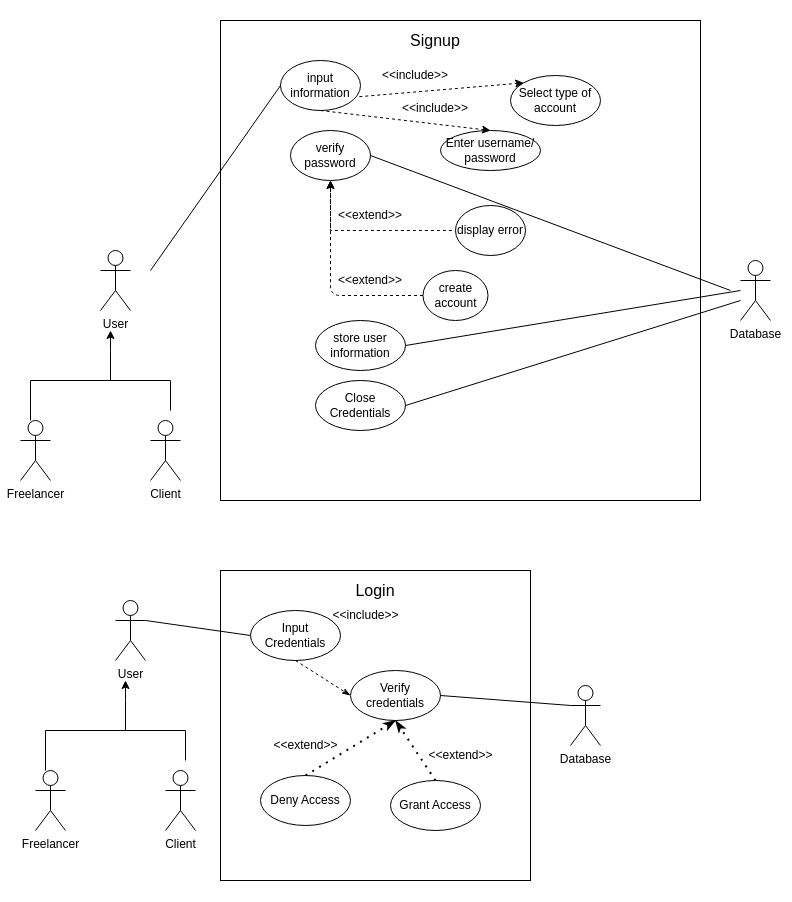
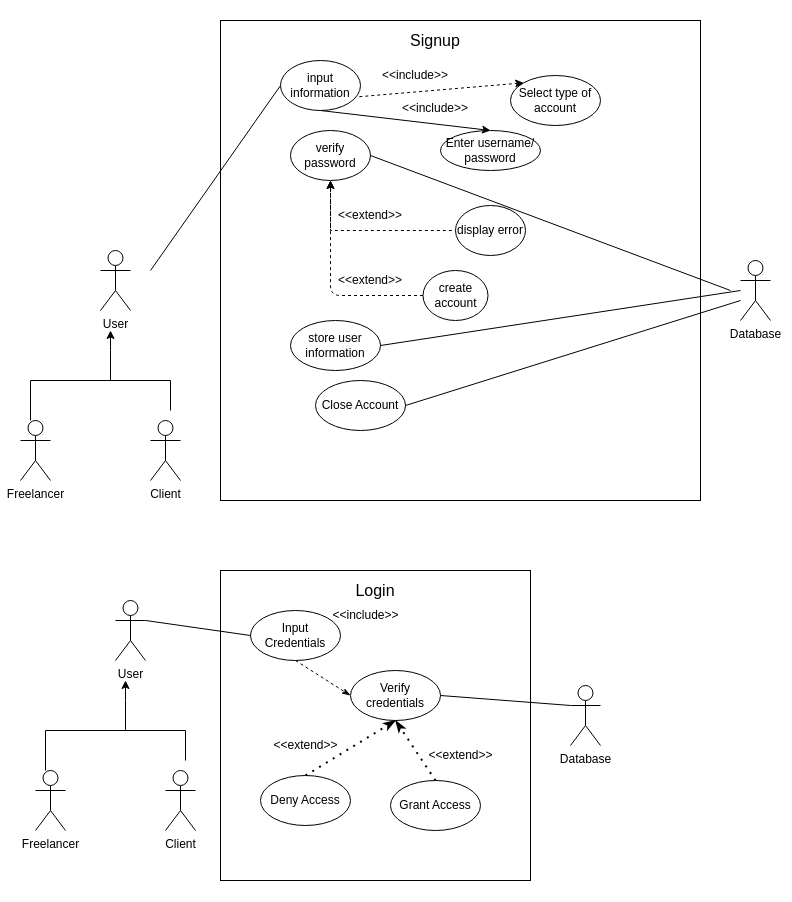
(402, 120) -> (402, 120)
(361, 346) -> (336, 346)
(361, 406) -> (361, 406)
